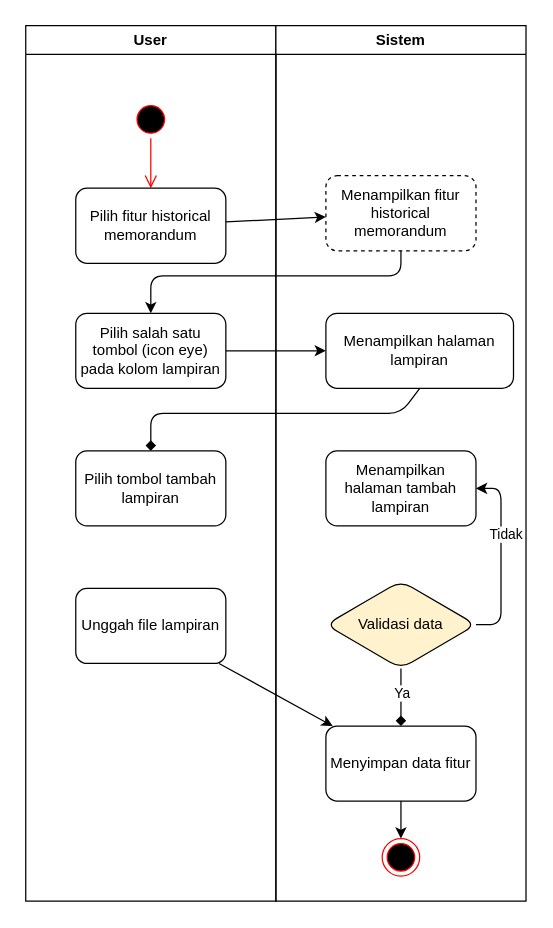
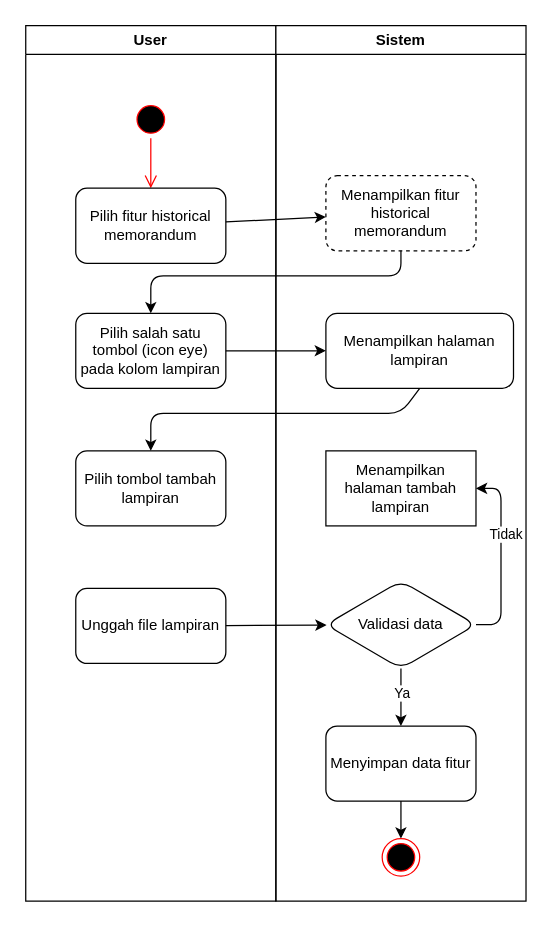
(151, 440) -> (151, 441)
(401, 488) -> (401, 488)
(401, 624) -> (401, 624)
(272, 692) -> (272, 625)
(401, 715) -> (401, 716)
